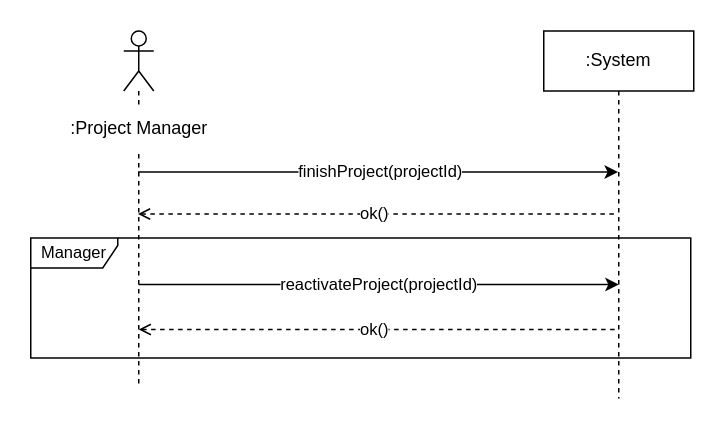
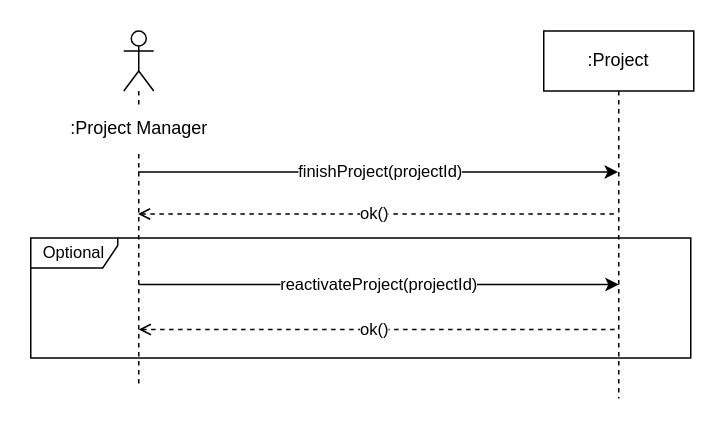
(619, 61) -> (619, 61)
(74, 253) -> (74, 253)
